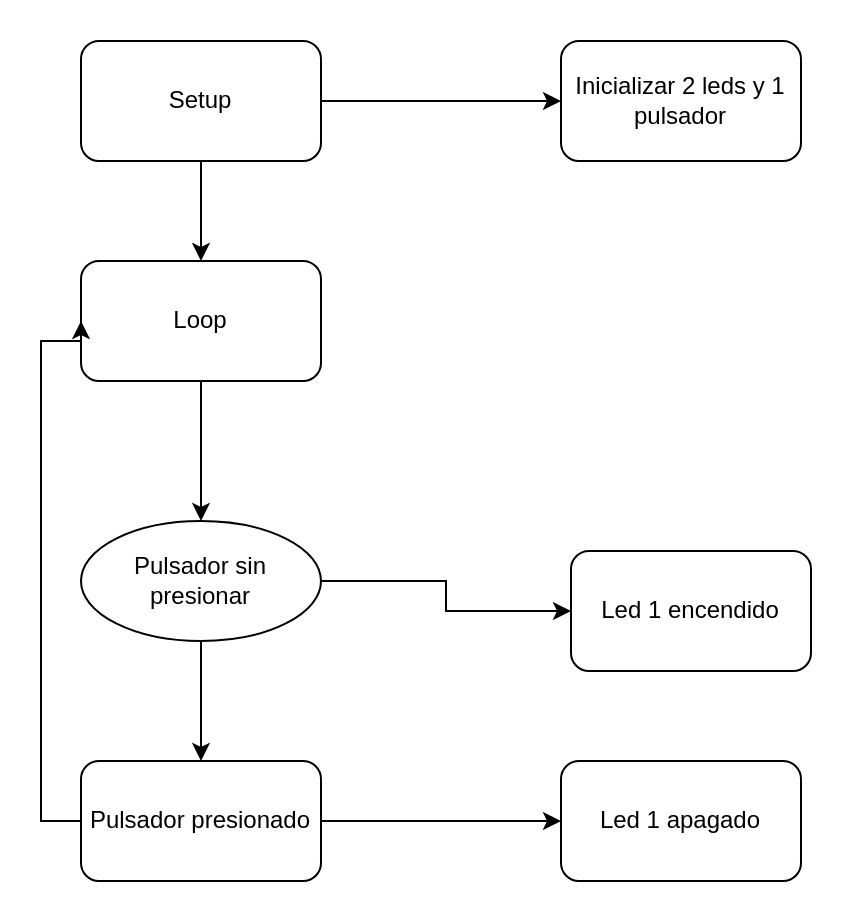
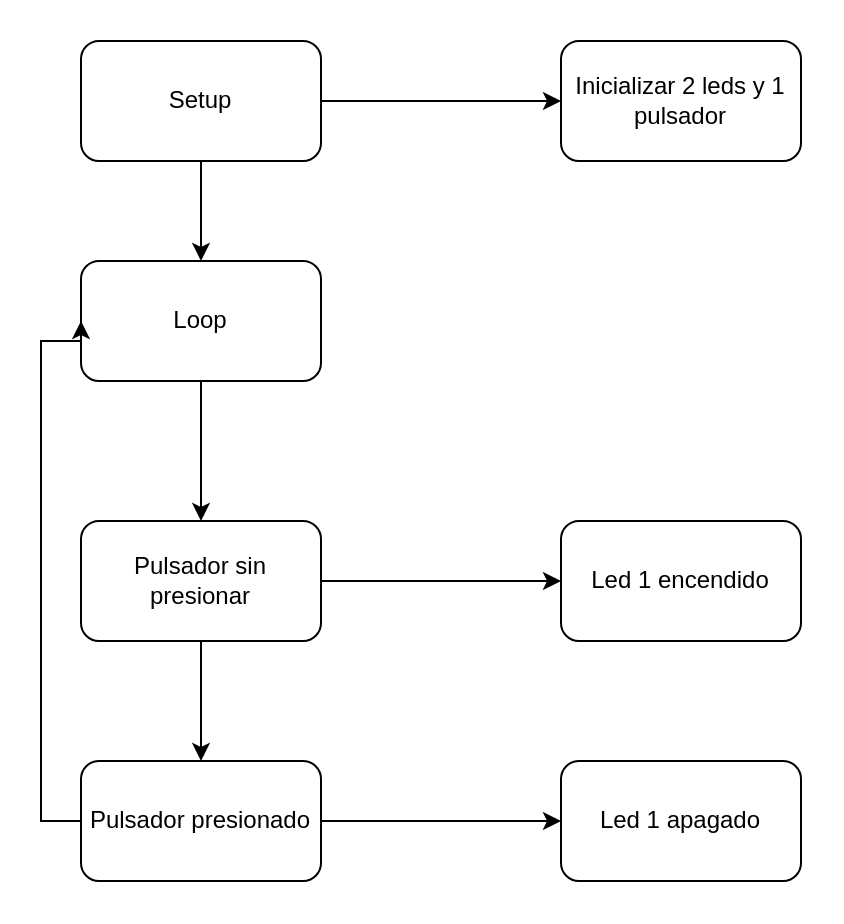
(201, 581) -> (201, 581)
(691, 611) -> (681, 581)
